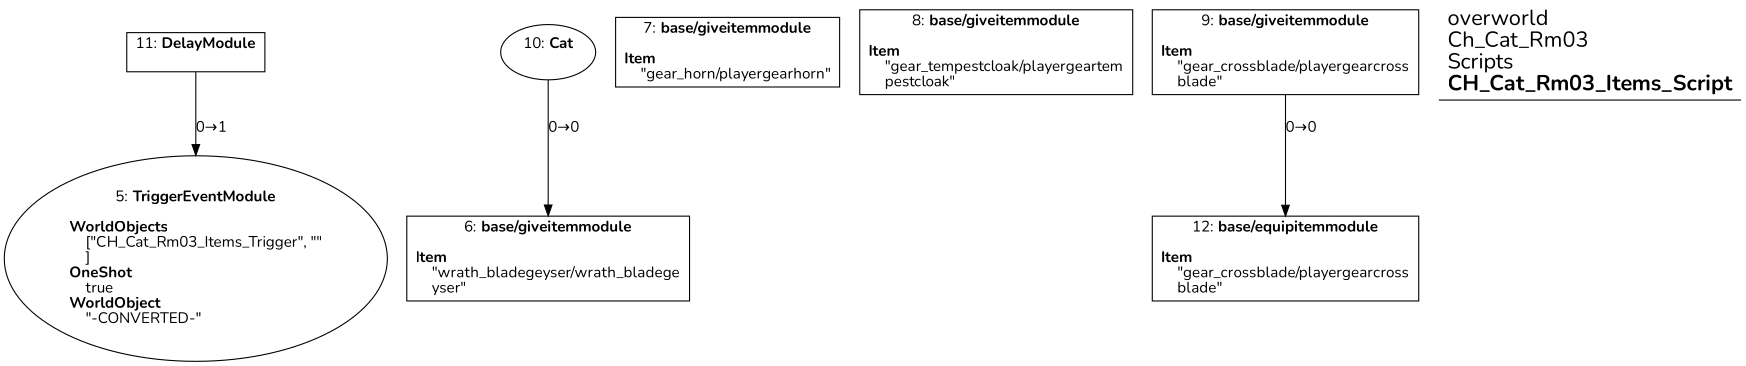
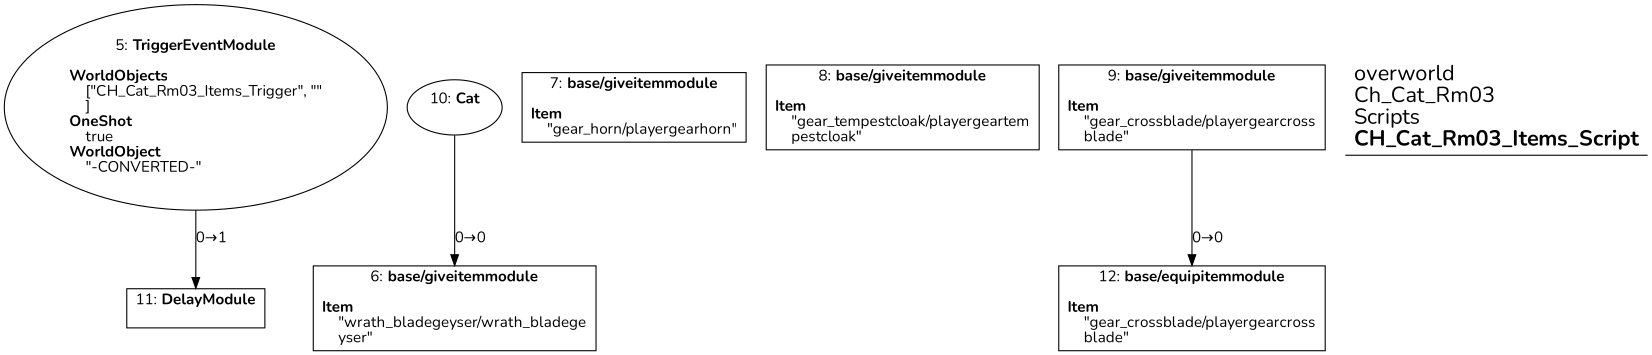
(196, 108) -> (196, 244)
